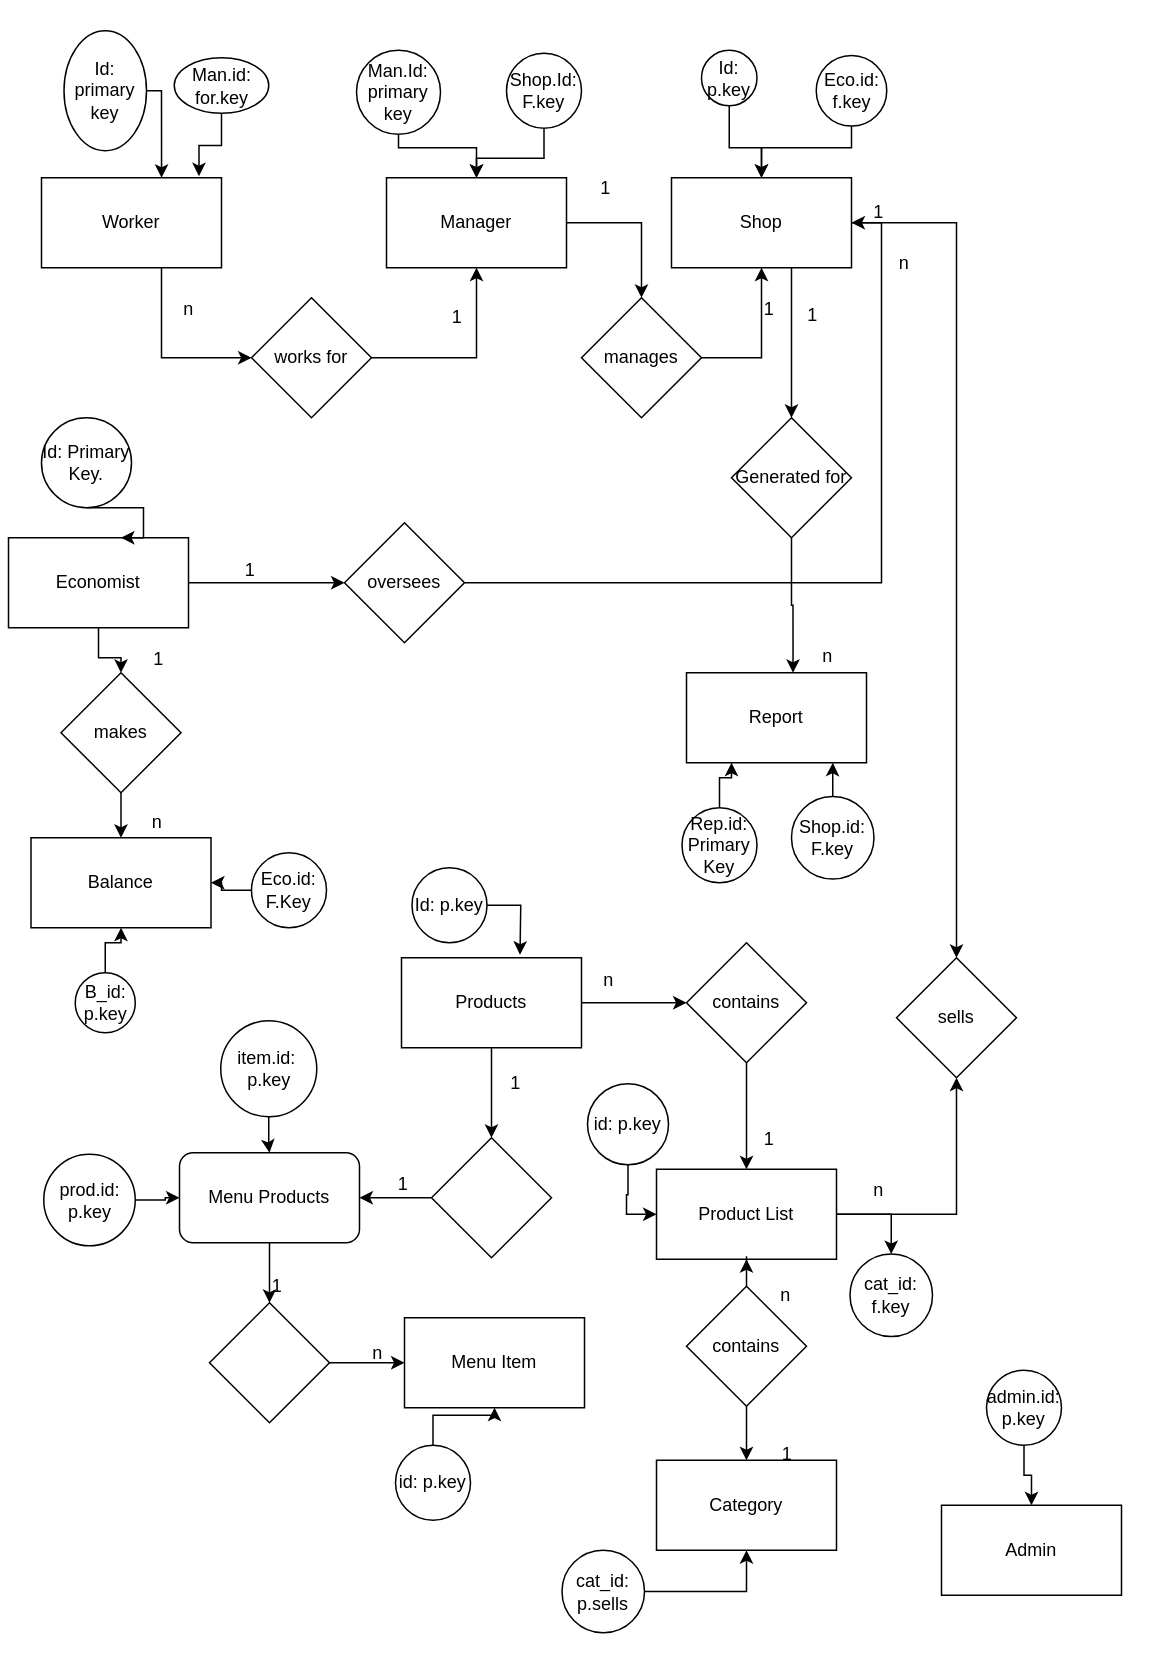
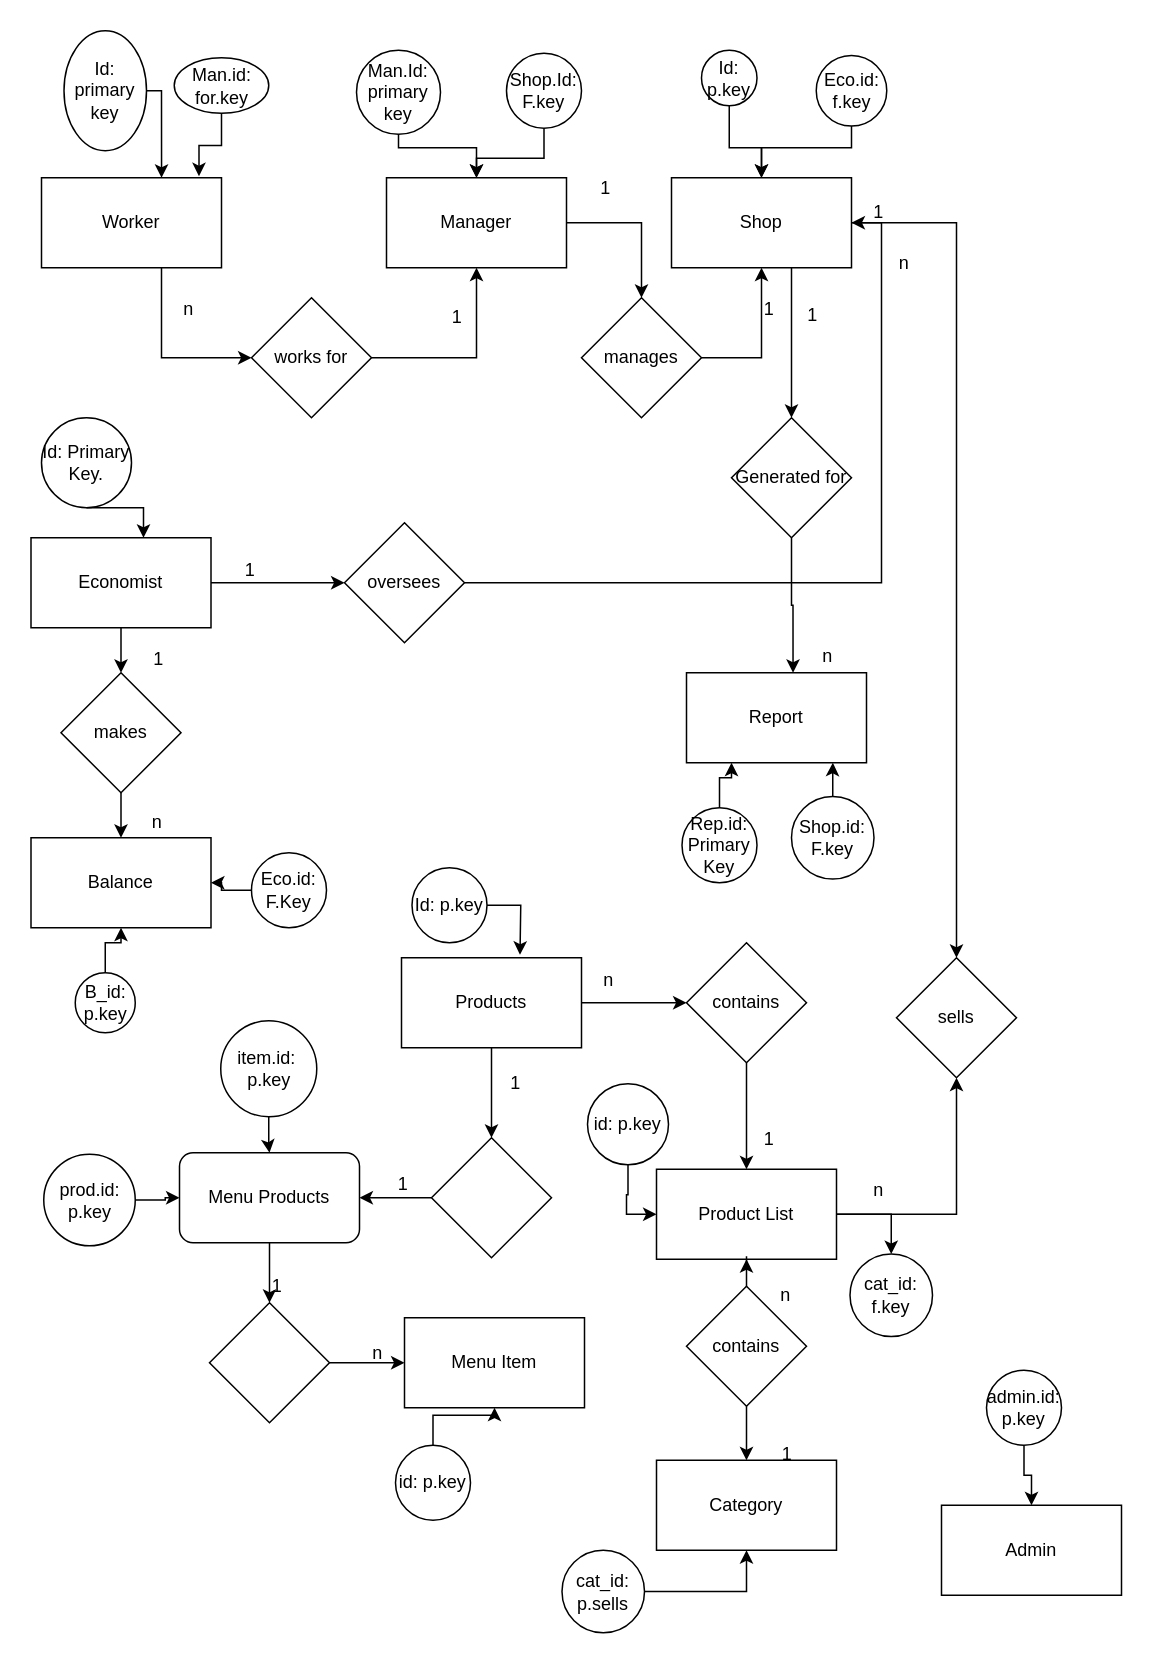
(98, 583) -> (121, 583)
